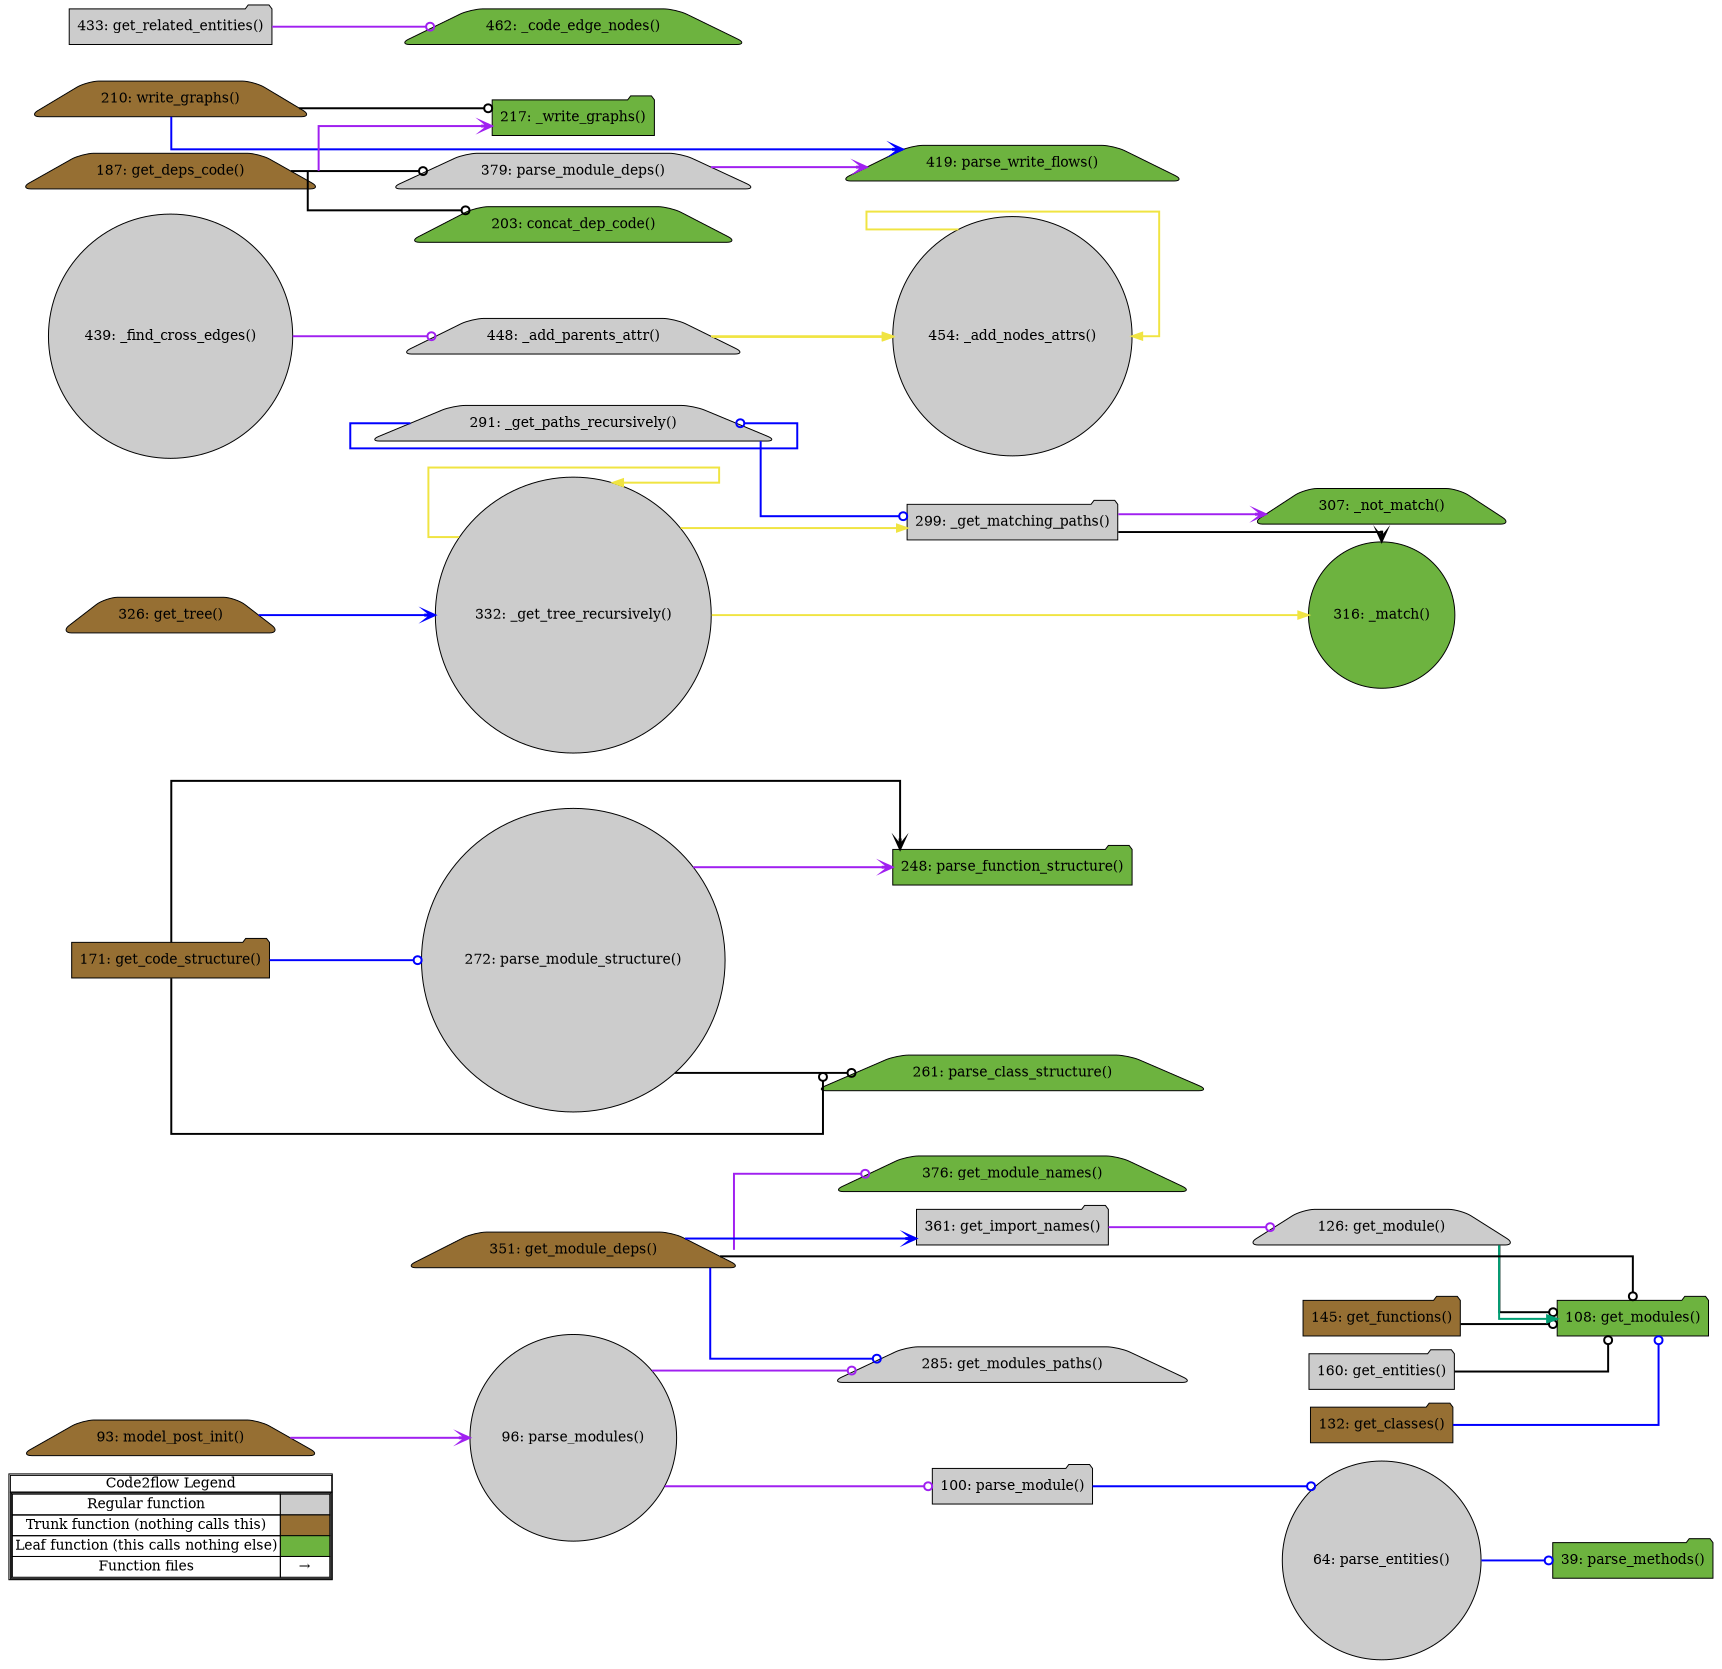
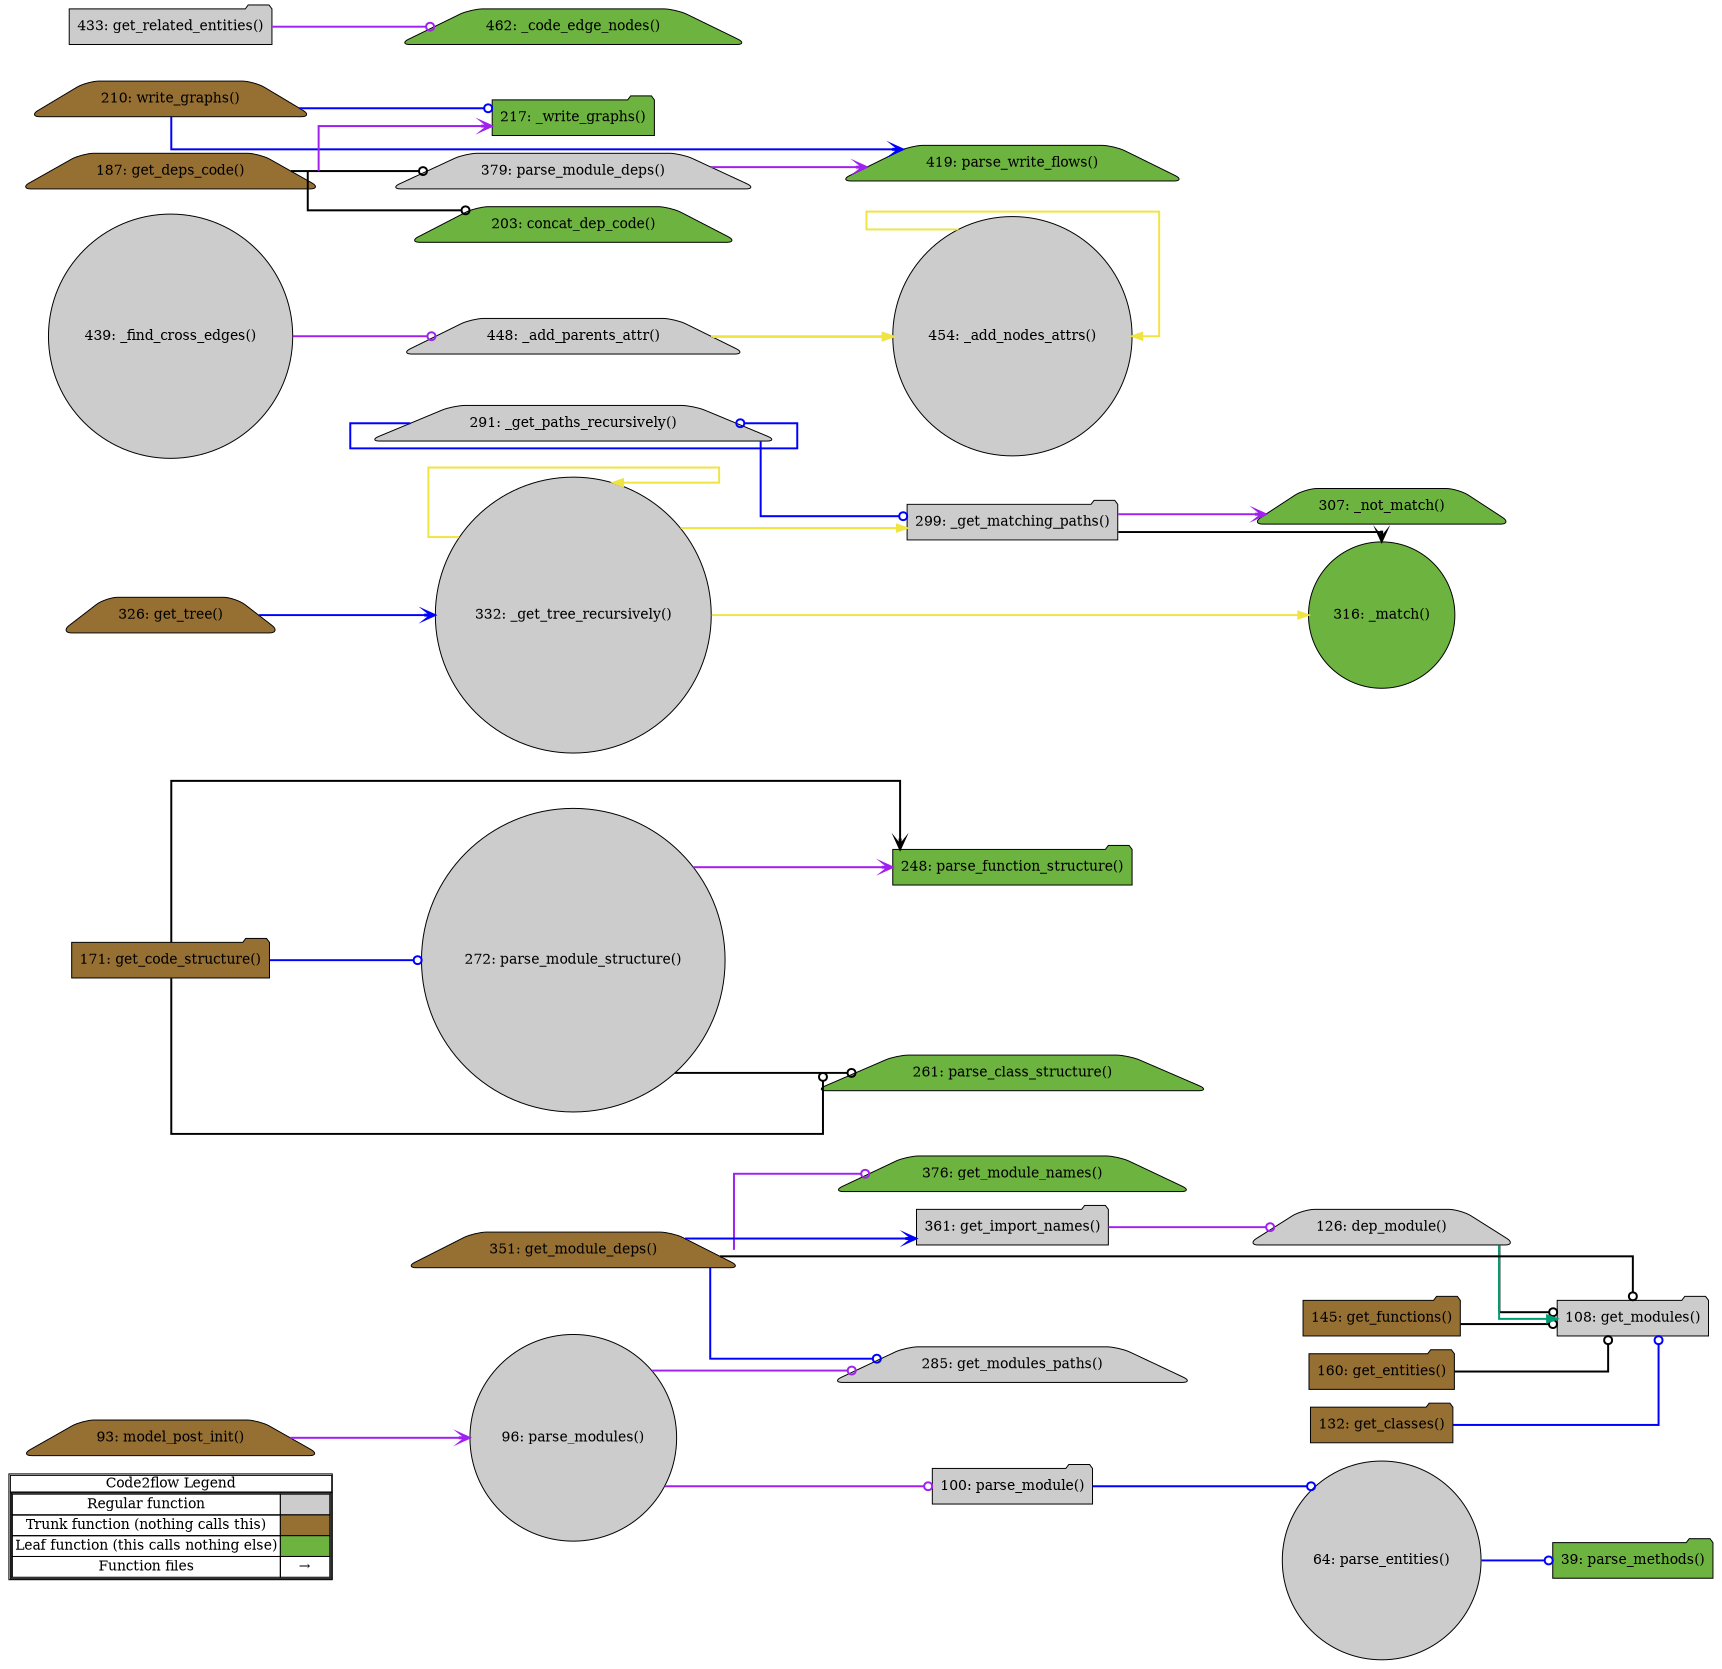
(392, 108) -> (392, 108)
(1382, 1227) -> (1382, 1227)
(1633, 1318) -> (1633, 1318)
(1382, 1372) -> (1382, 1372)
